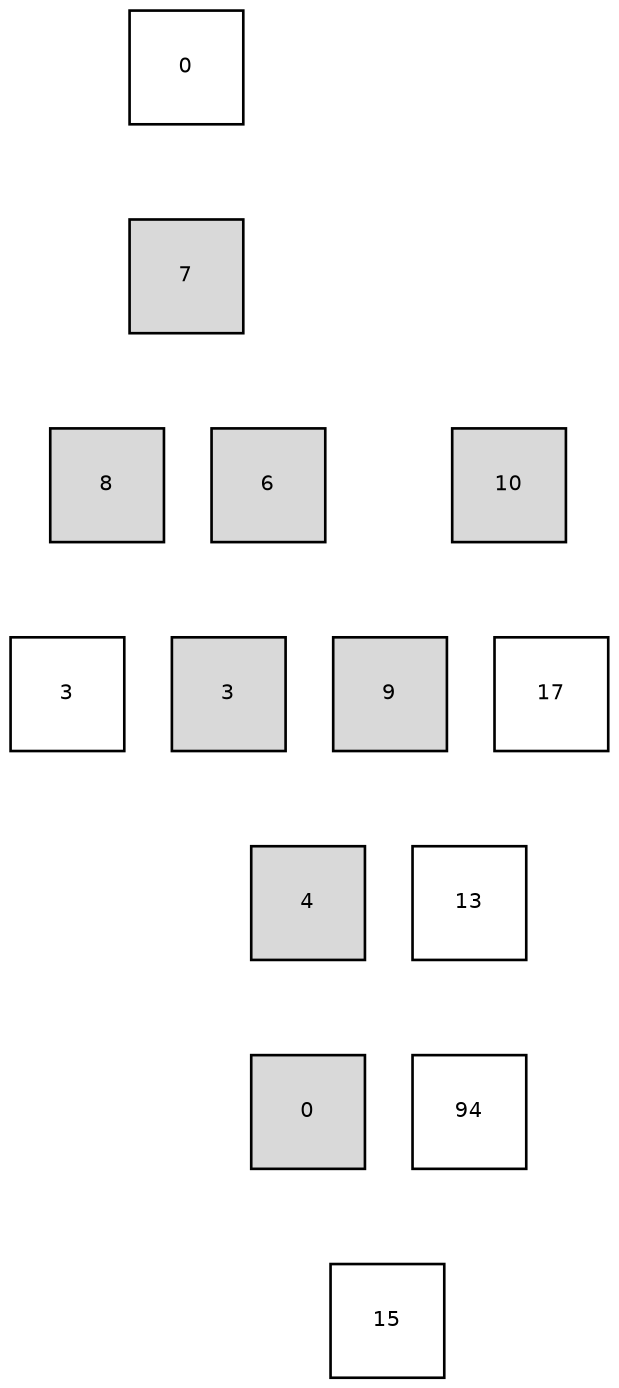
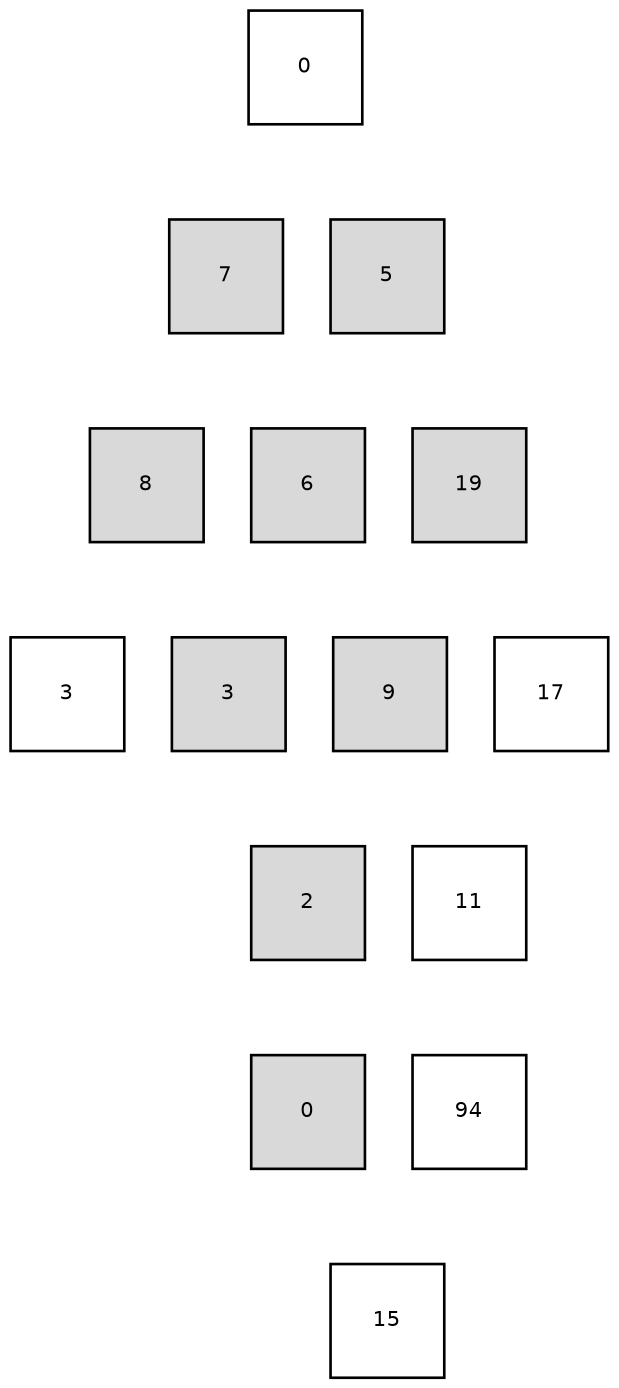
none -> (387, 276)
(509, 485) -> (469, 485)
(308, 903) -> (308, 903)
(469, 903) -> (469, 903)
